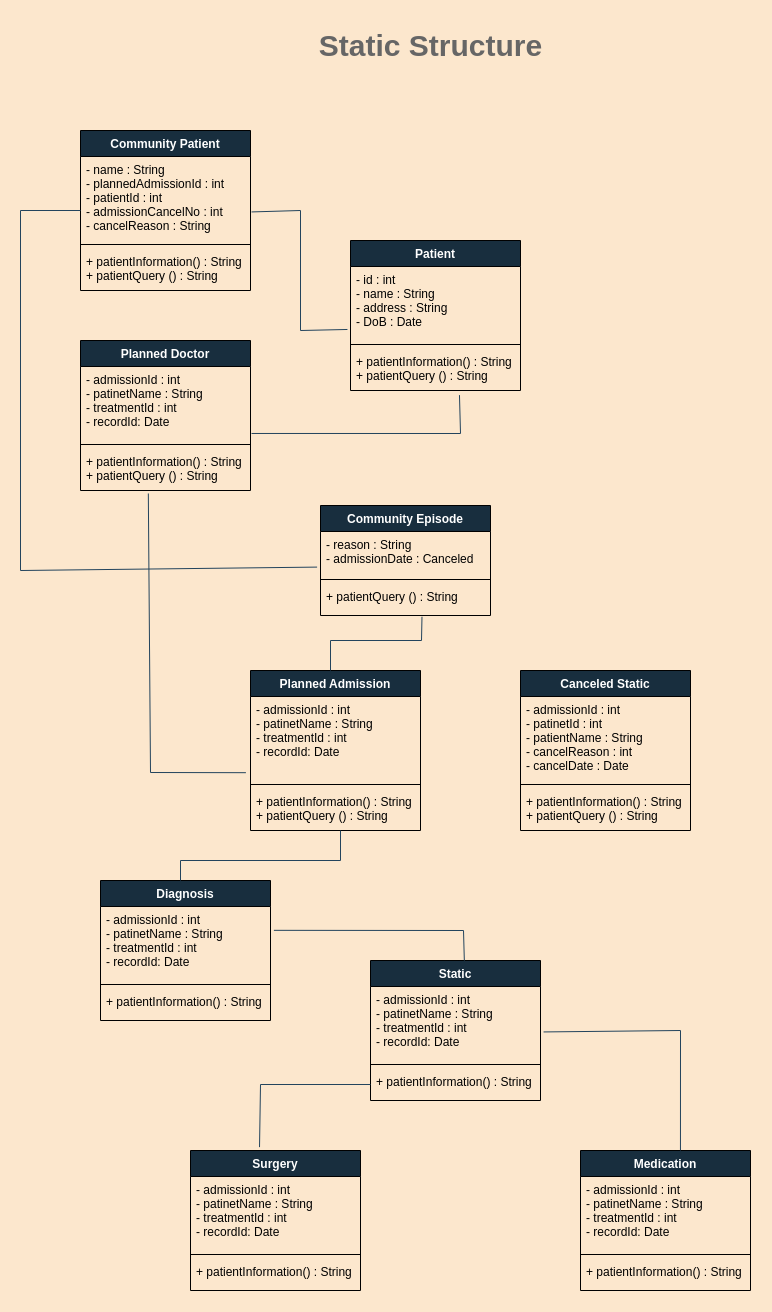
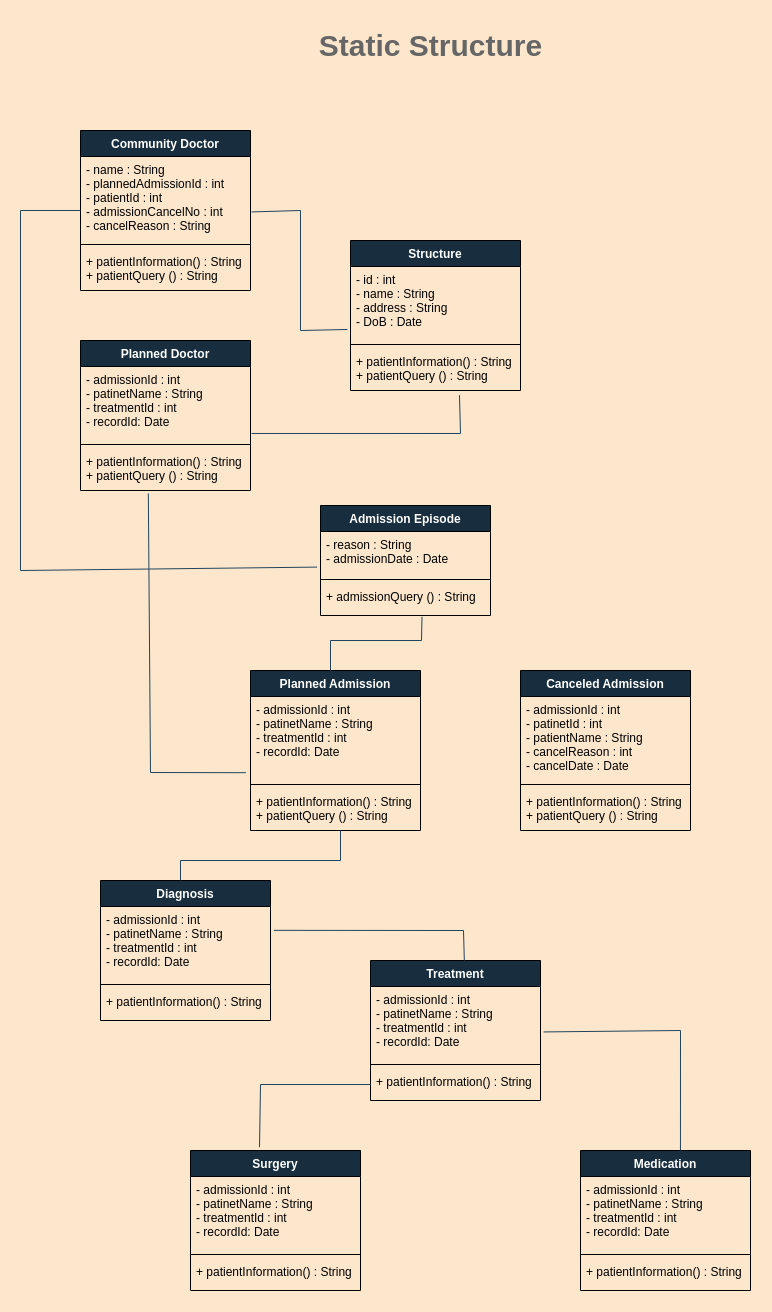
(165, 144) -> (165, 144)
(435, 254) -> (435, 254)
(405, 519) -> (405, 519)
(375, 545) -> (375, 545)
(402, 597) -> (408, 597)
(605, 684) -> (605, 684)
(455, 974) -> (455, 974)
